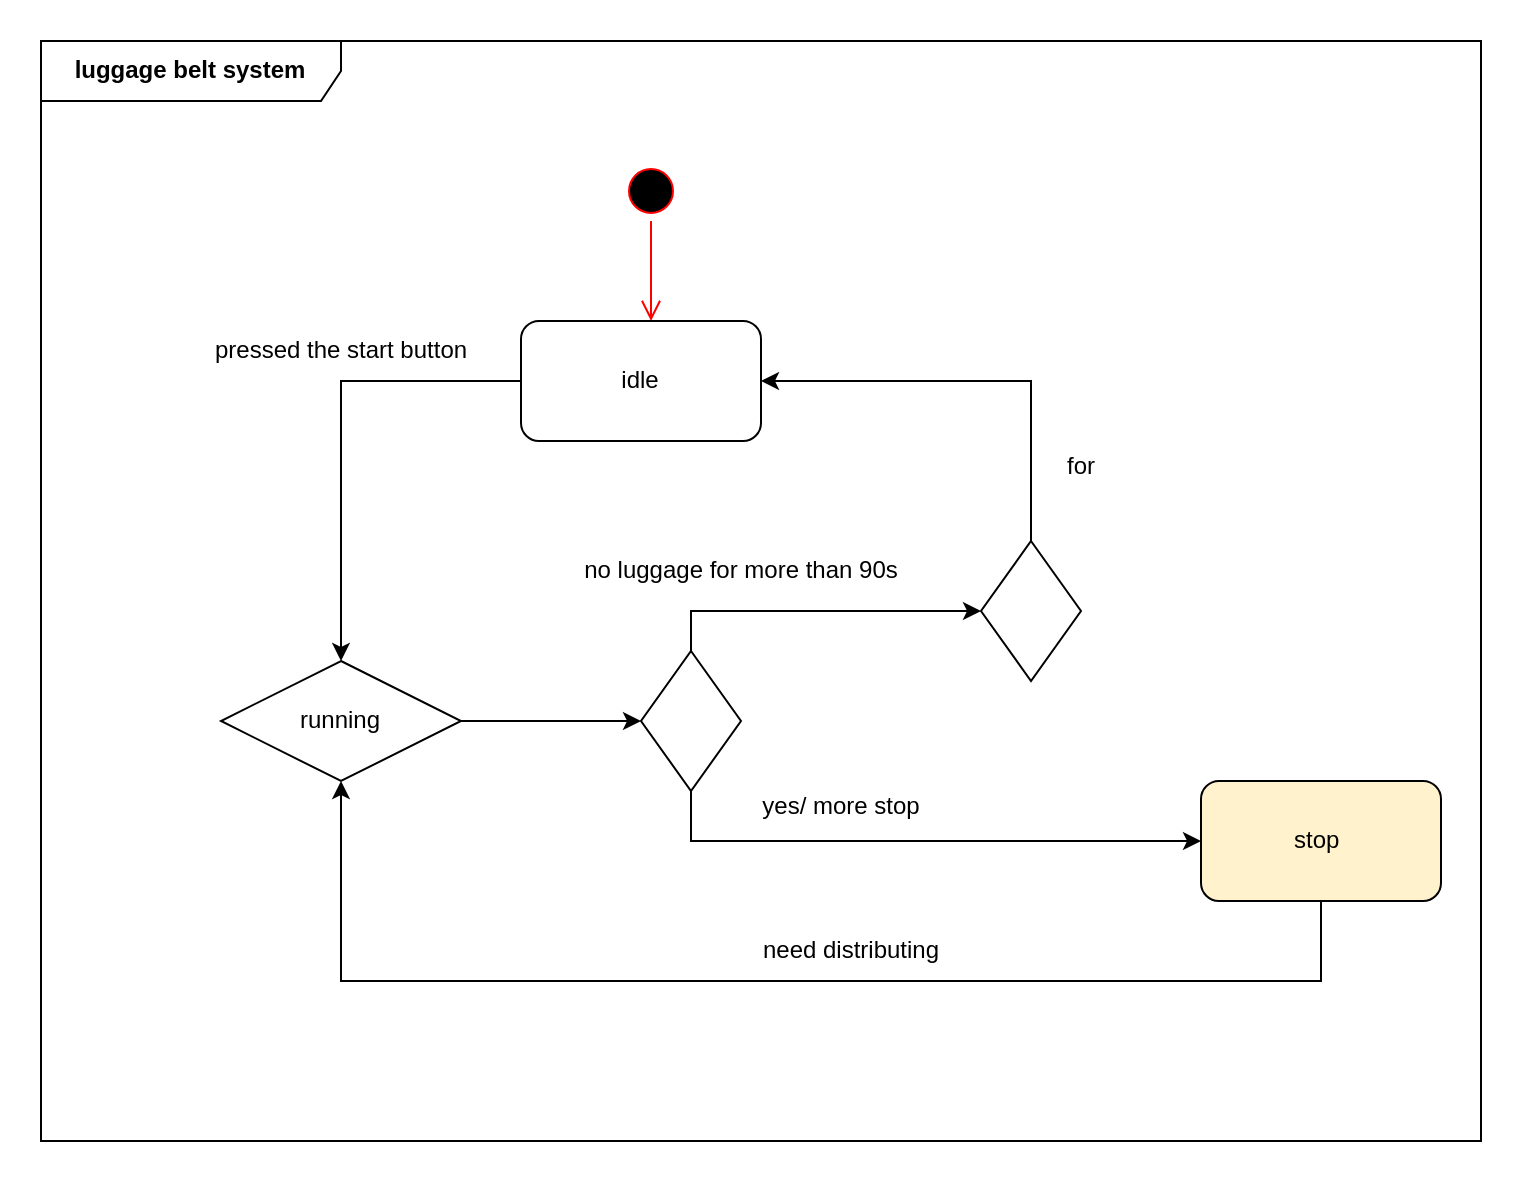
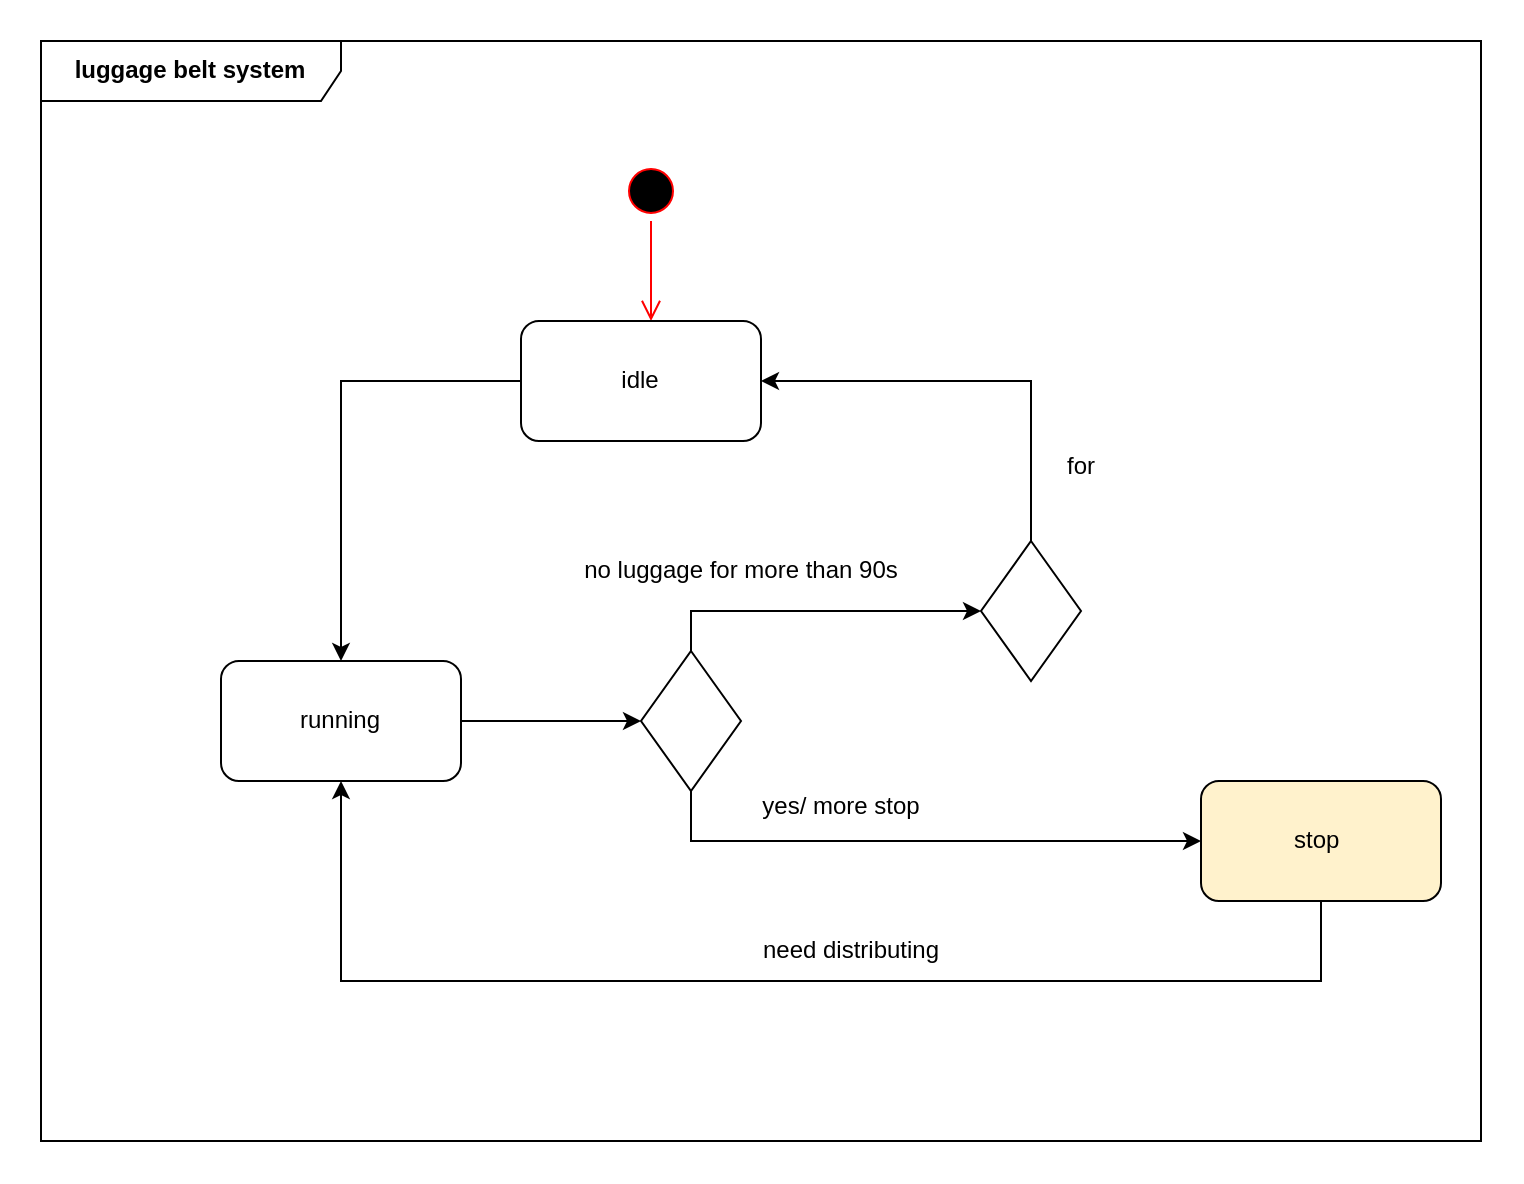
(341, 351) -> none
(341, 721) -> (341, 721)
